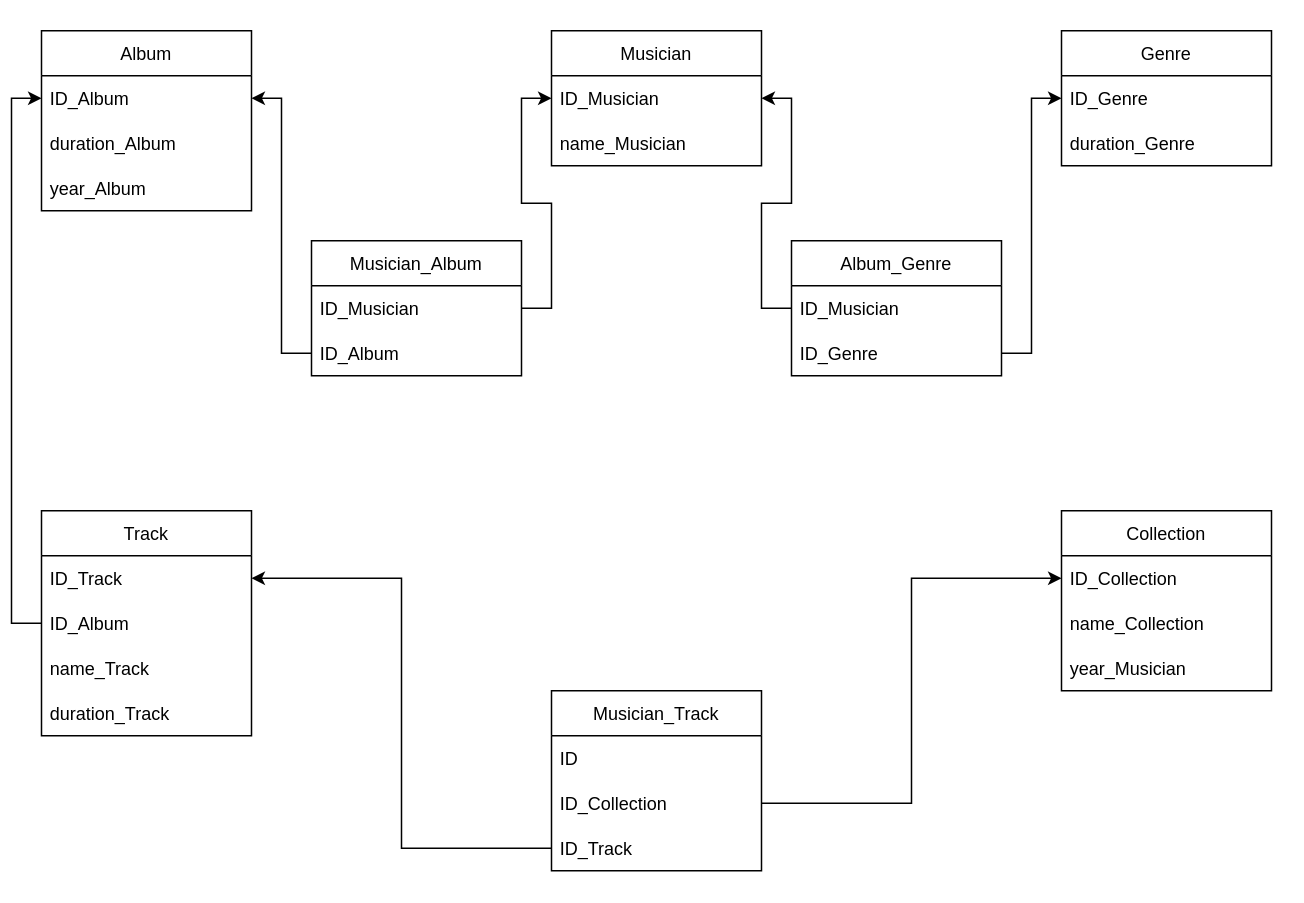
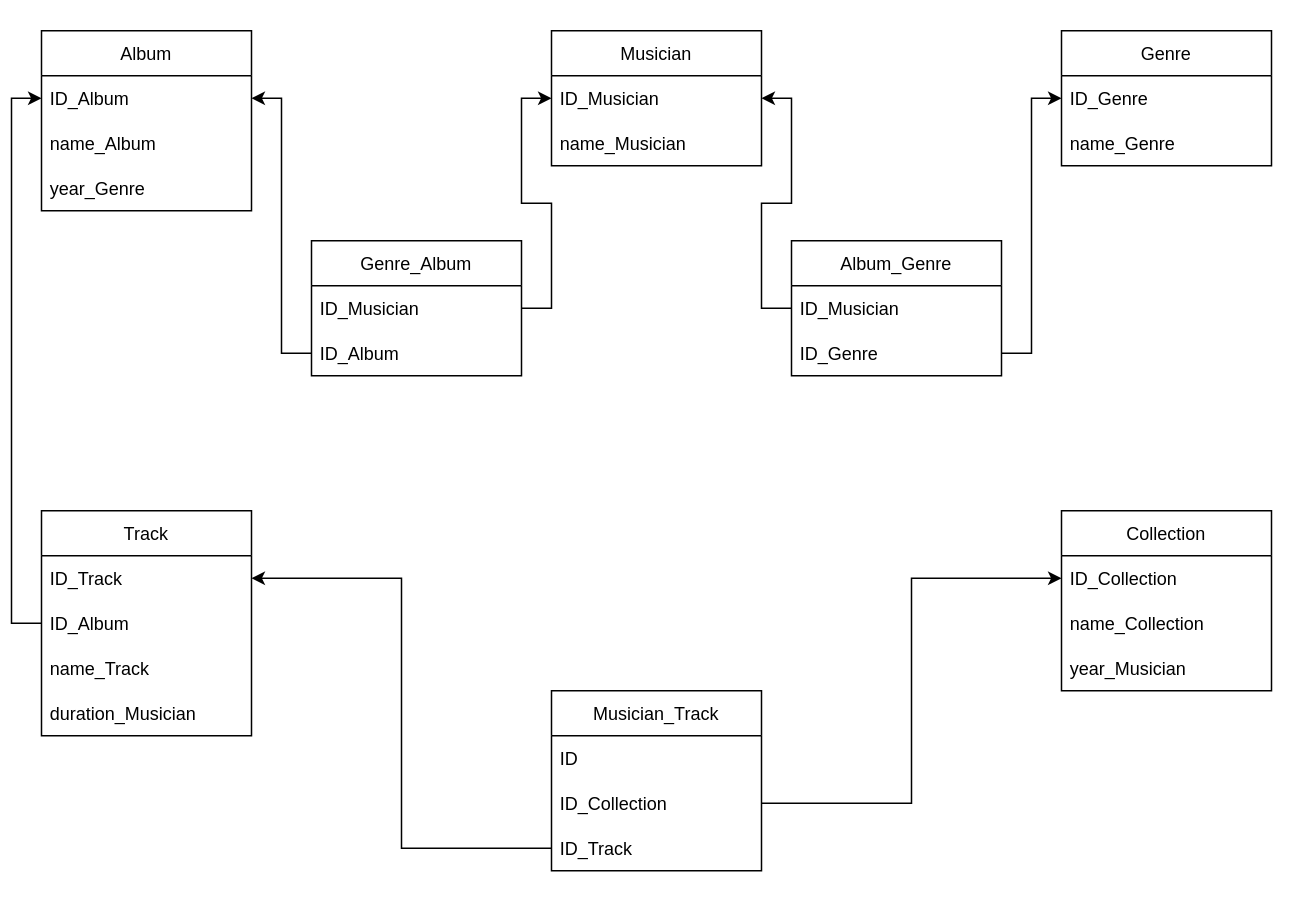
(115, 144) -> (98, 144)
(1138, 144) -> (1120, 144)
(98, 189) -> (100, 189)
(416, 264) -> (416, 264)
(118, 714) -> (128, 714)
